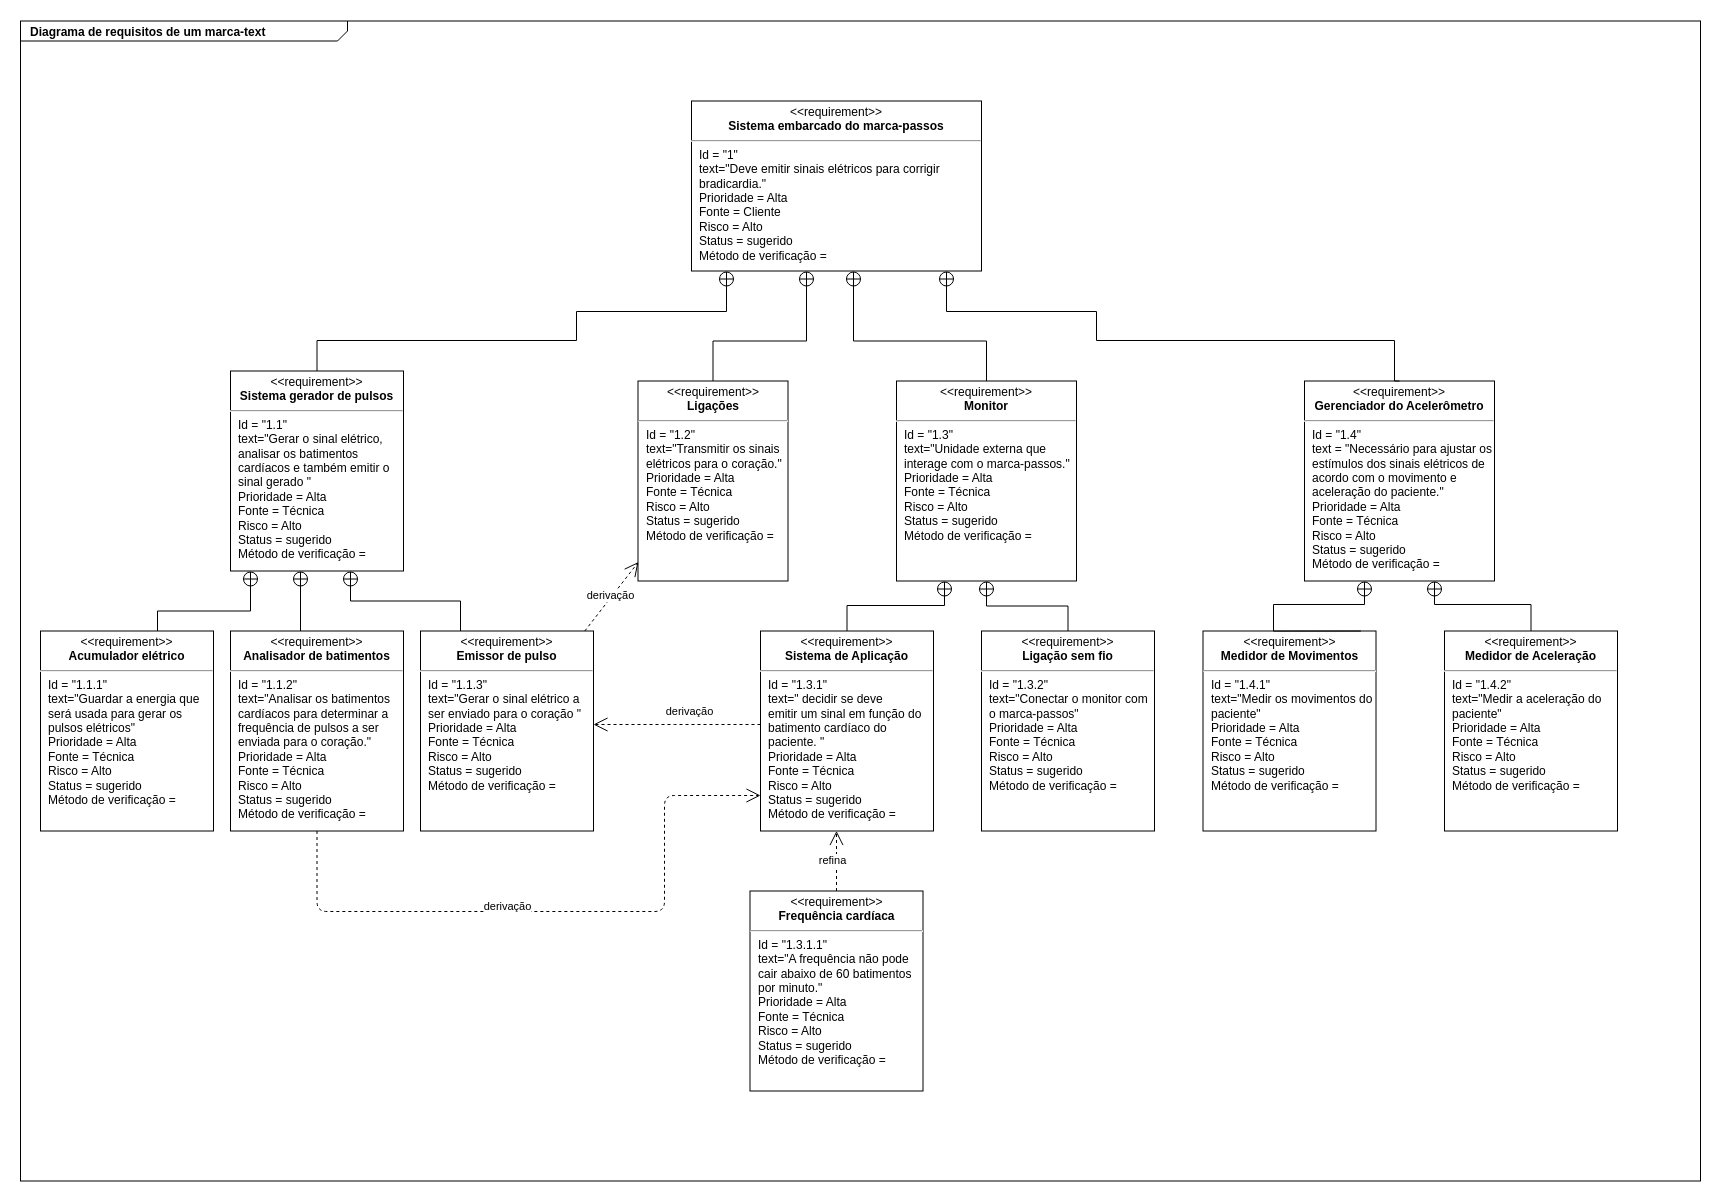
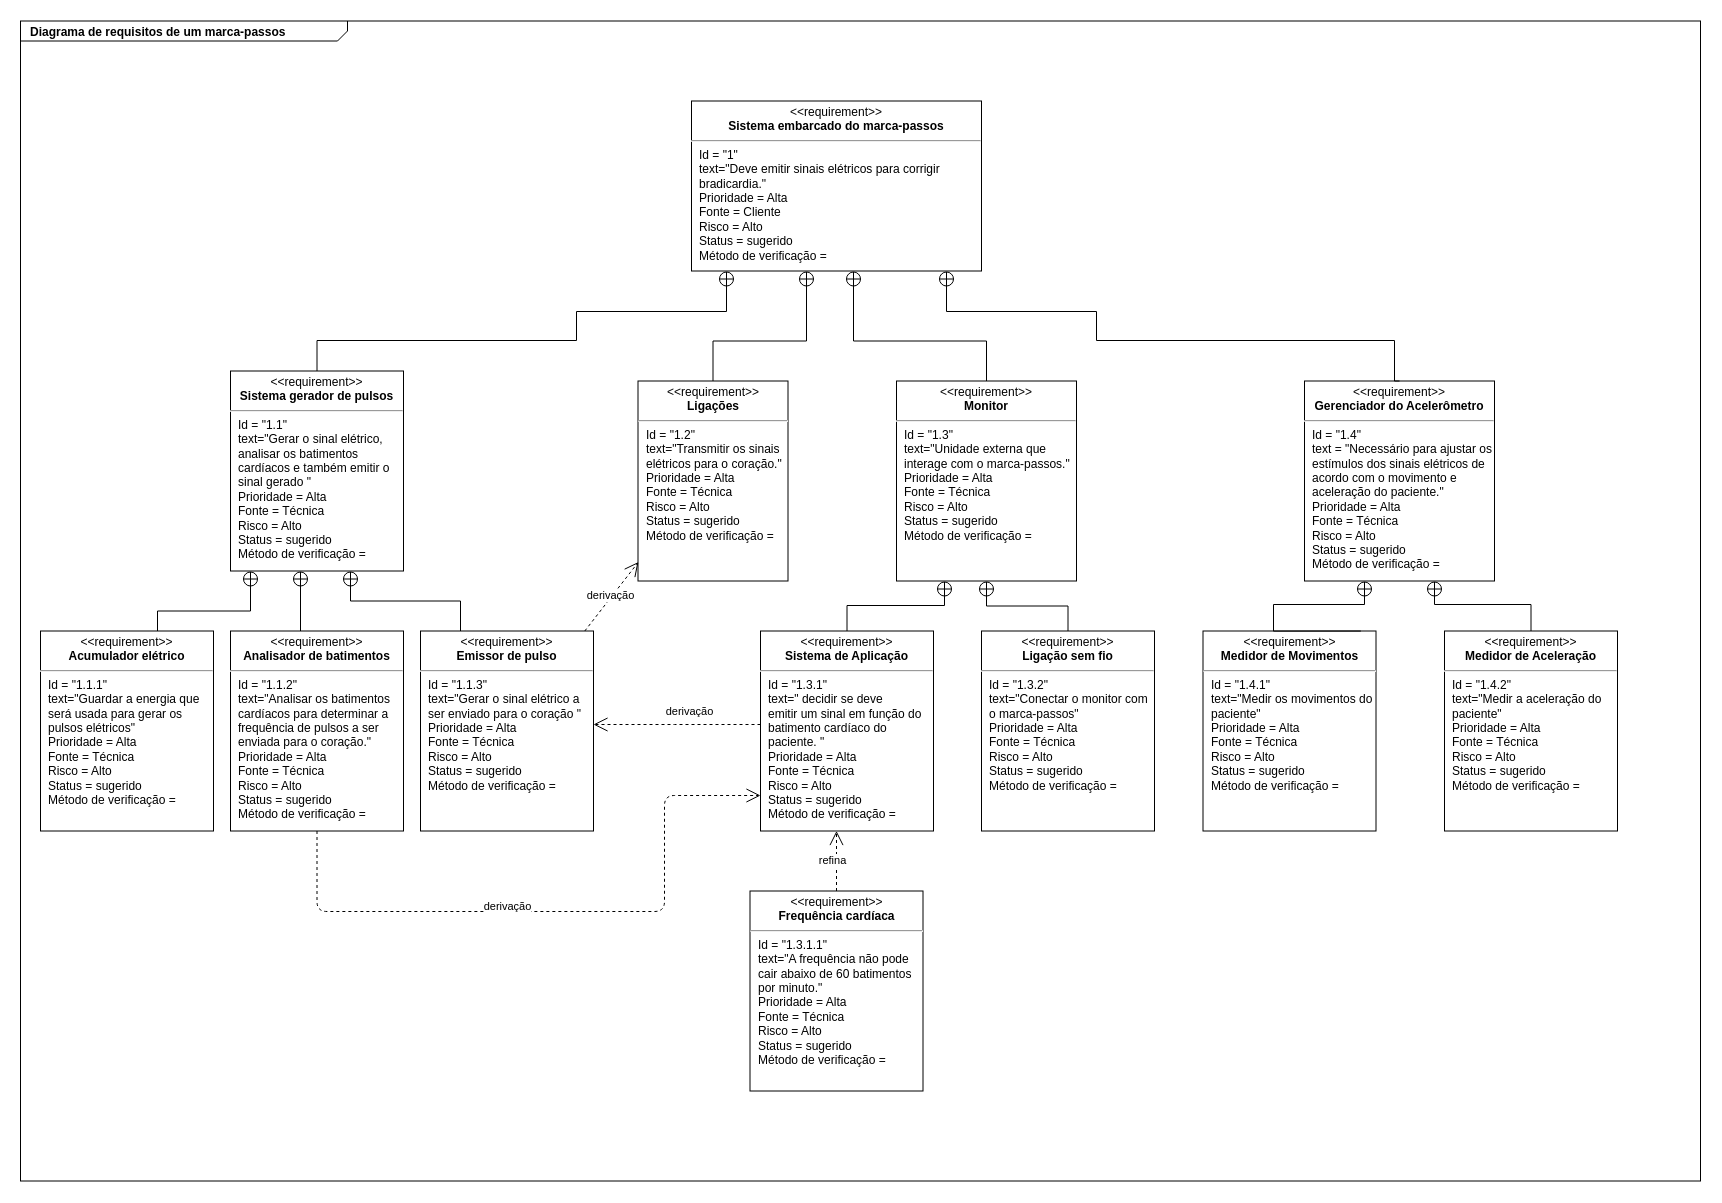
(861, 22) -> (861, 22)
